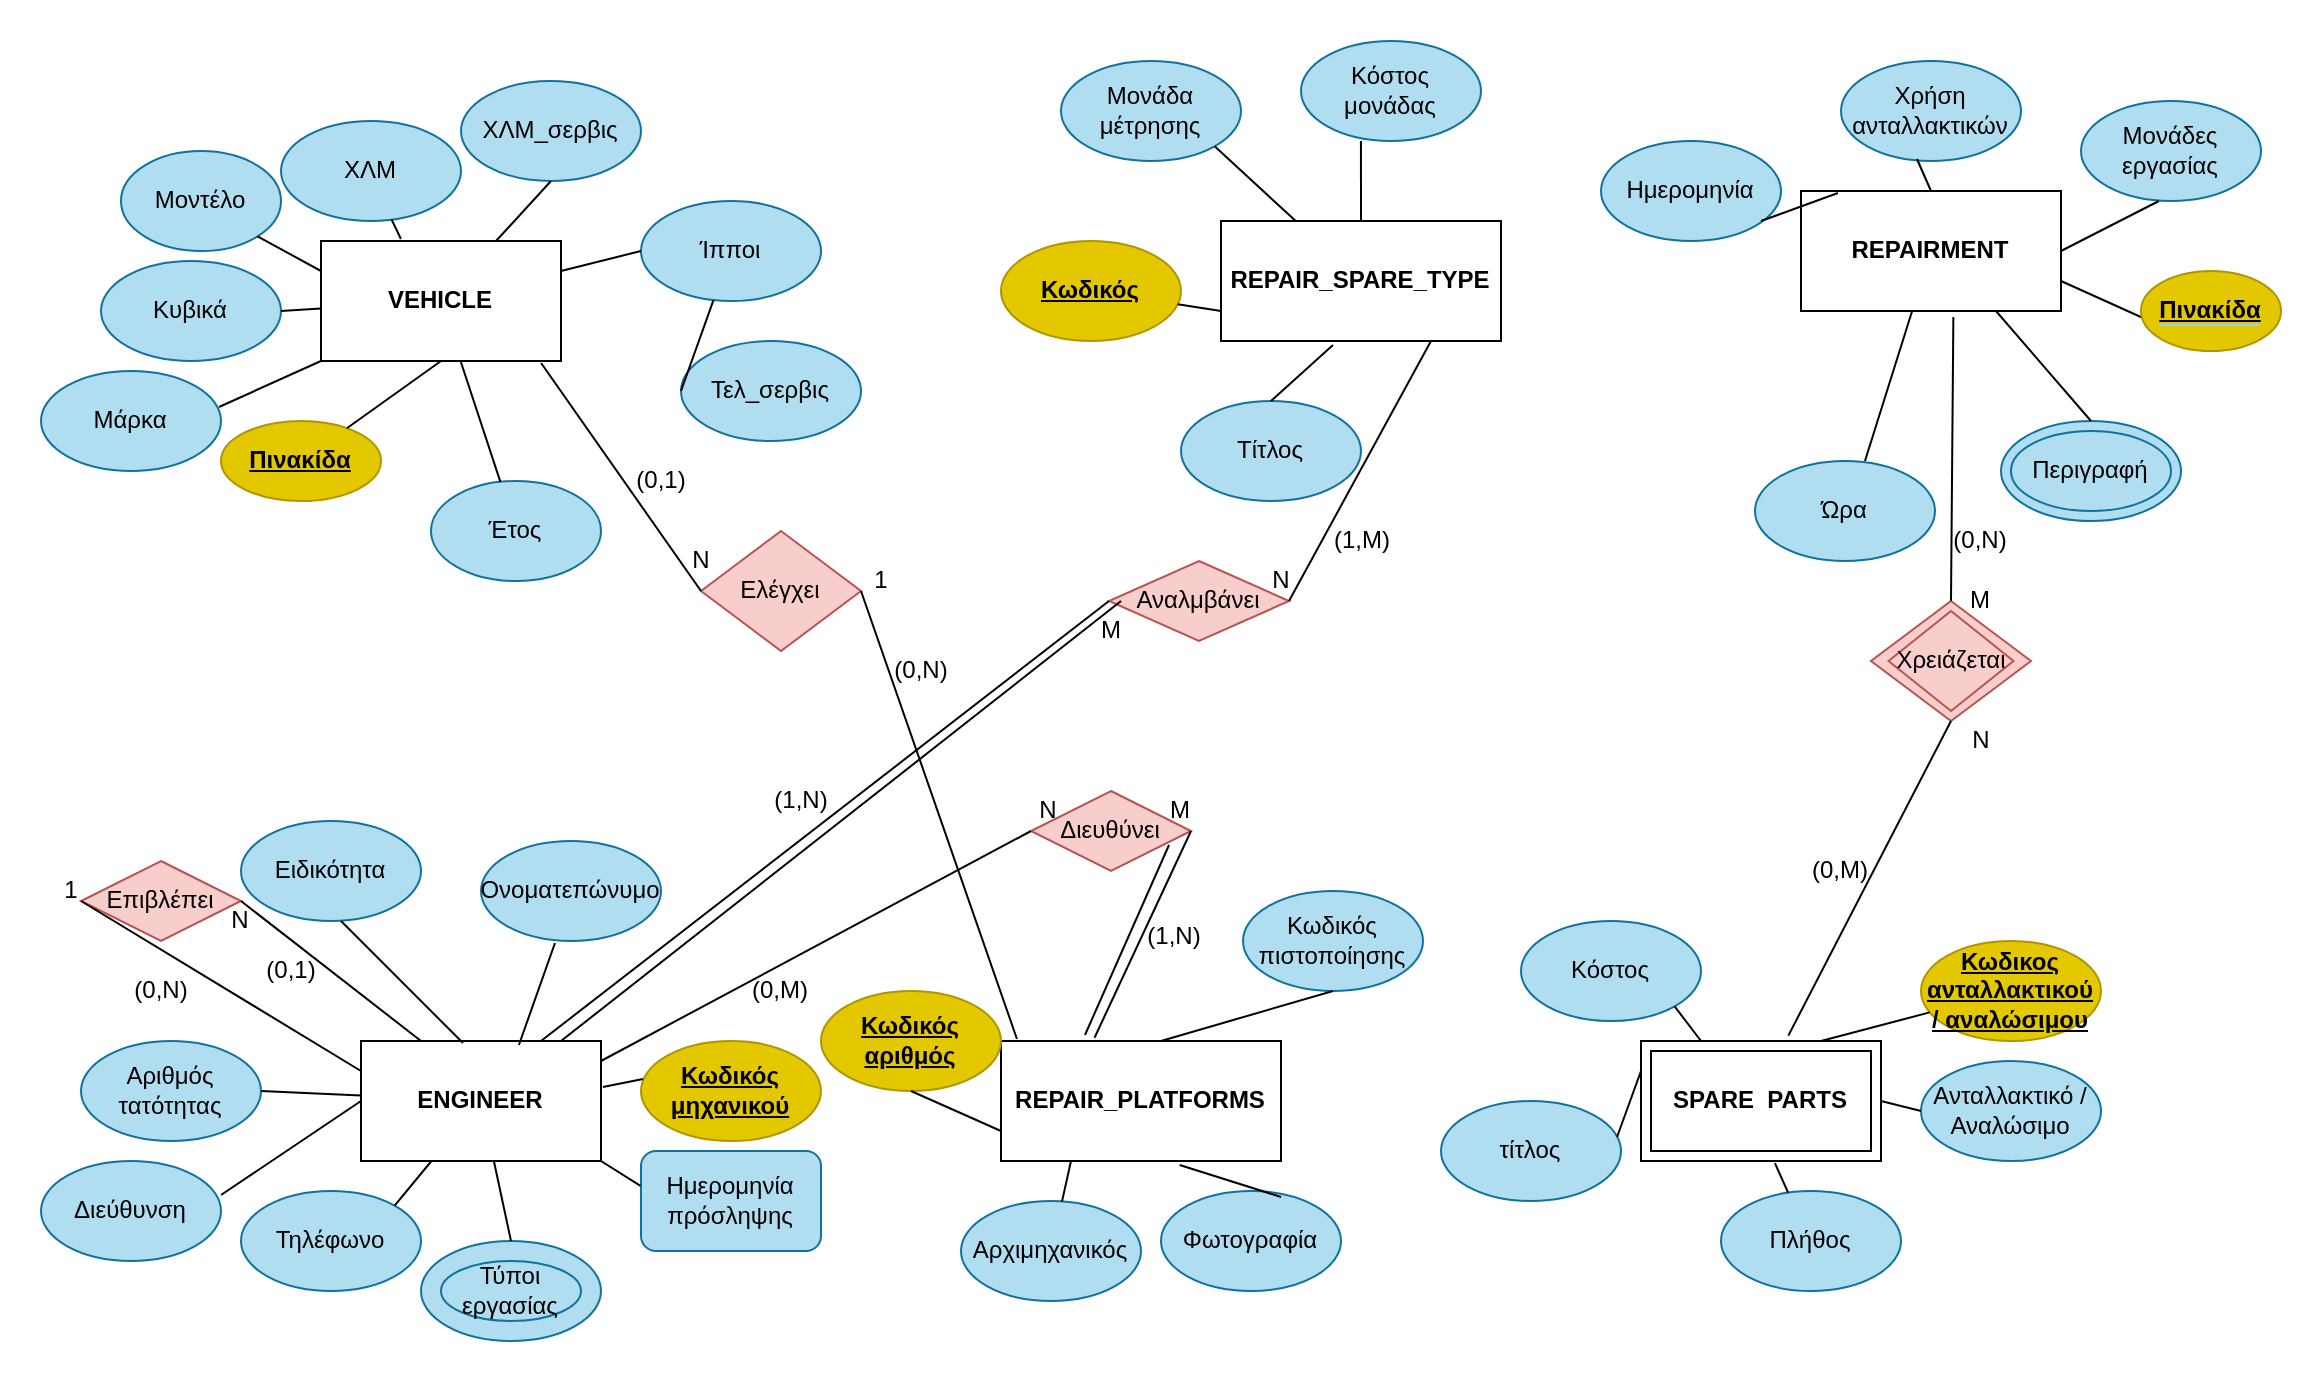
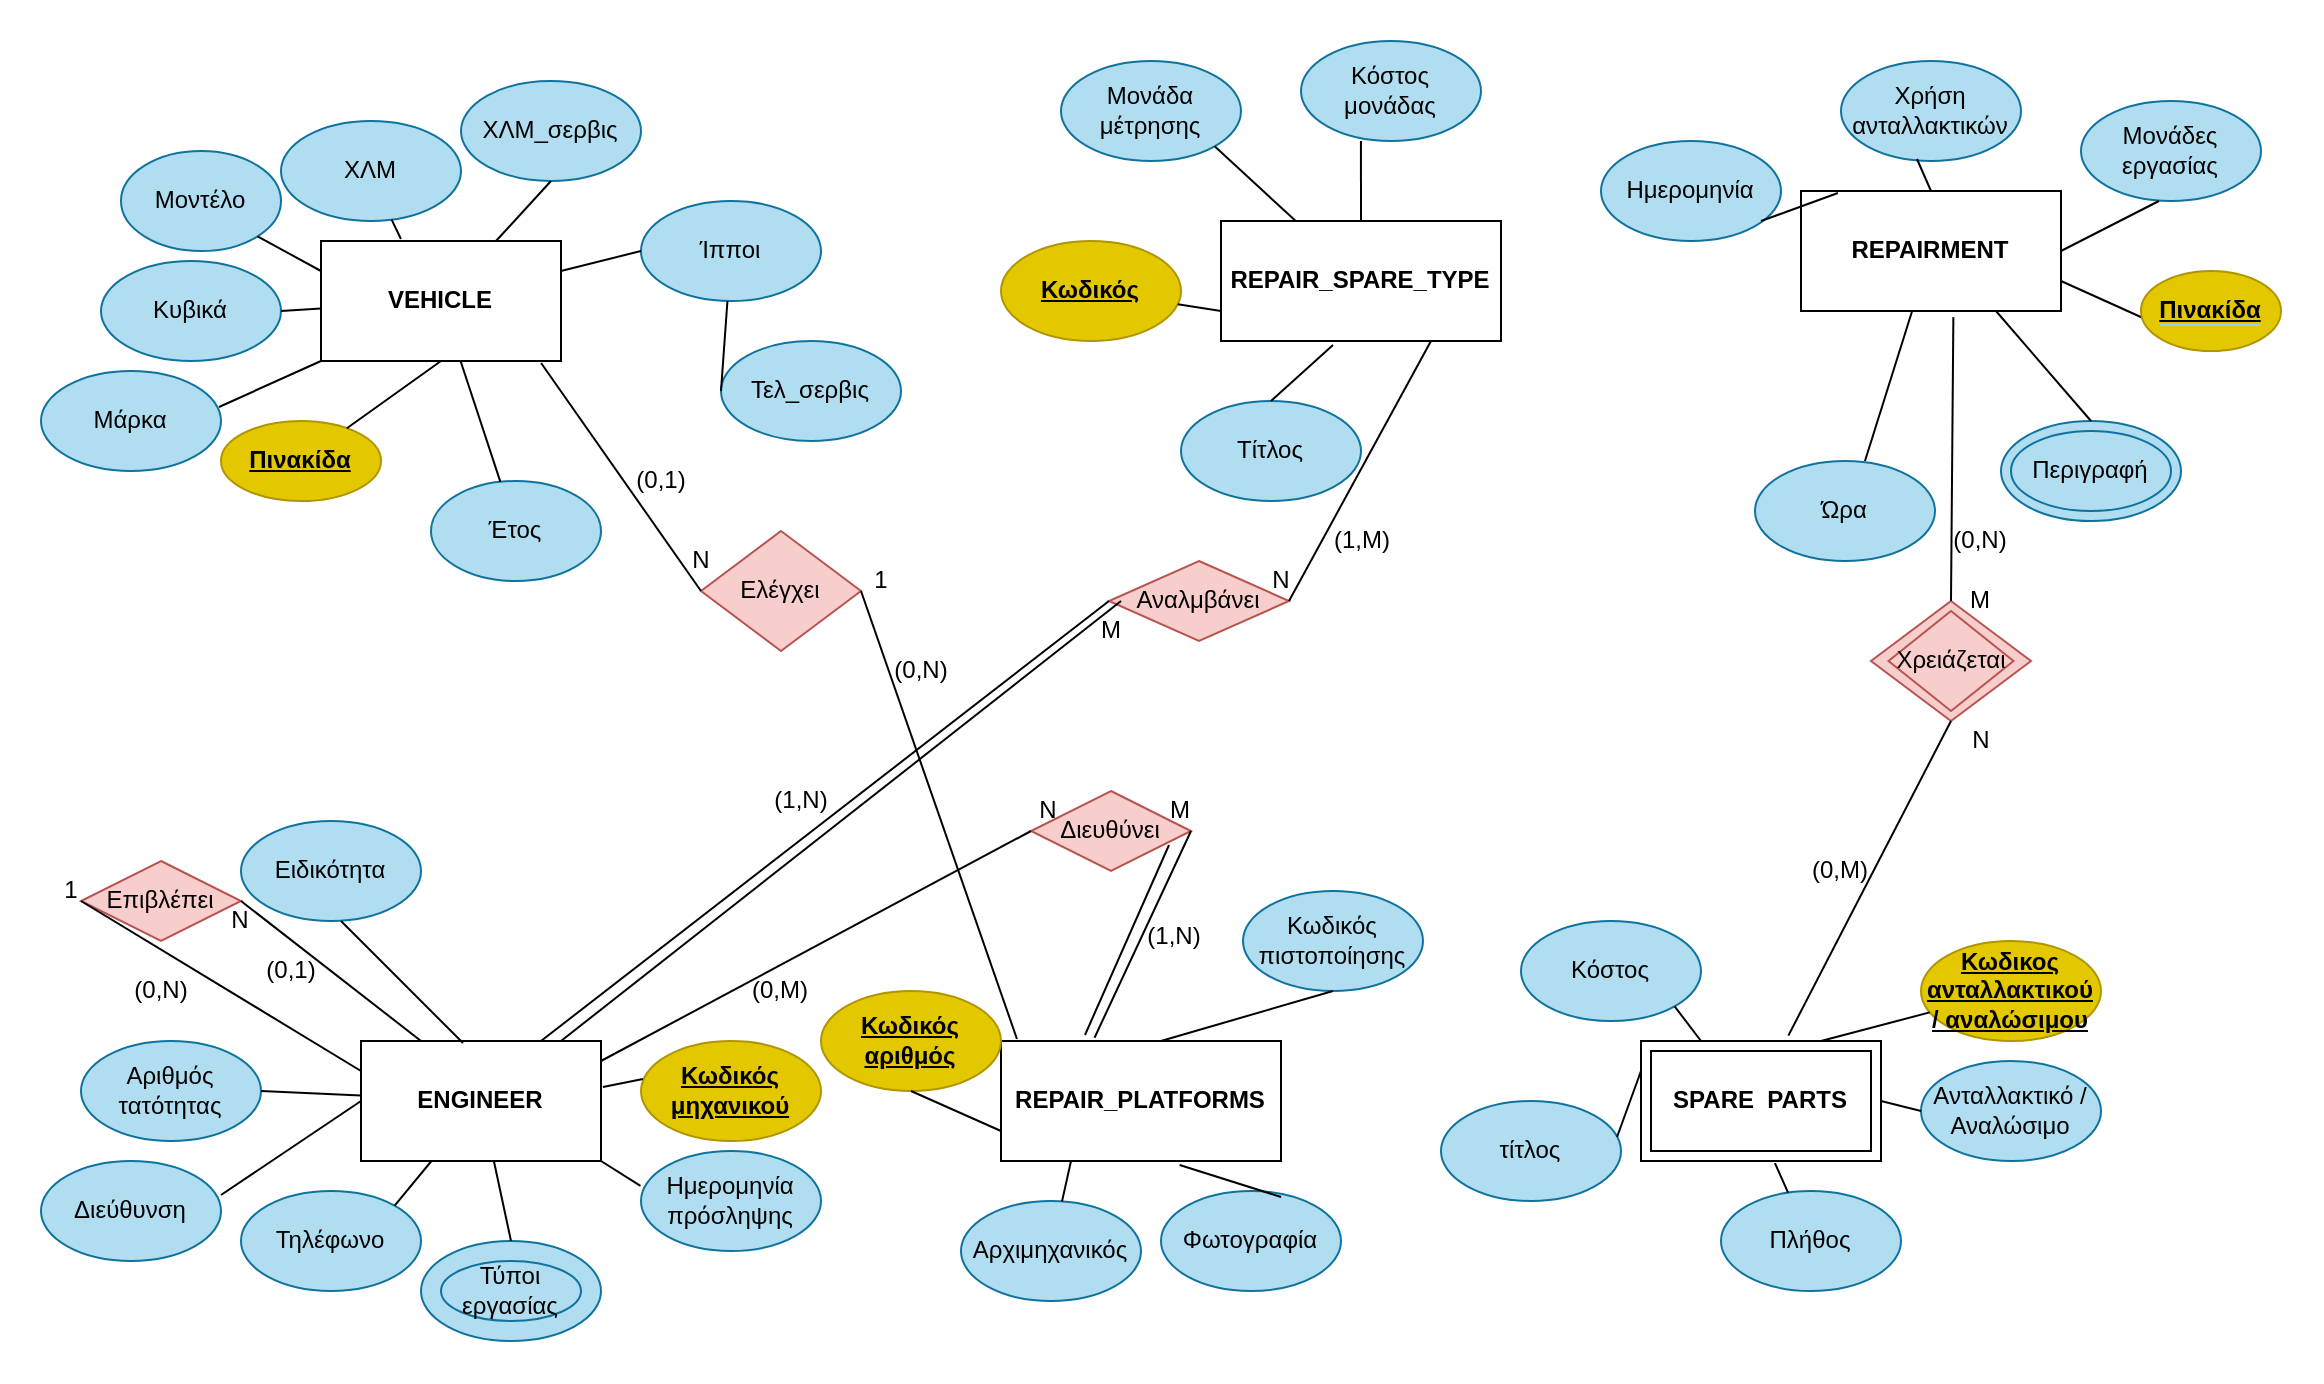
(771, 391) -> (811, 391)
(571, 891) -> none
(537, 994) -> none
(731, 1201) -> (731, 1201)
